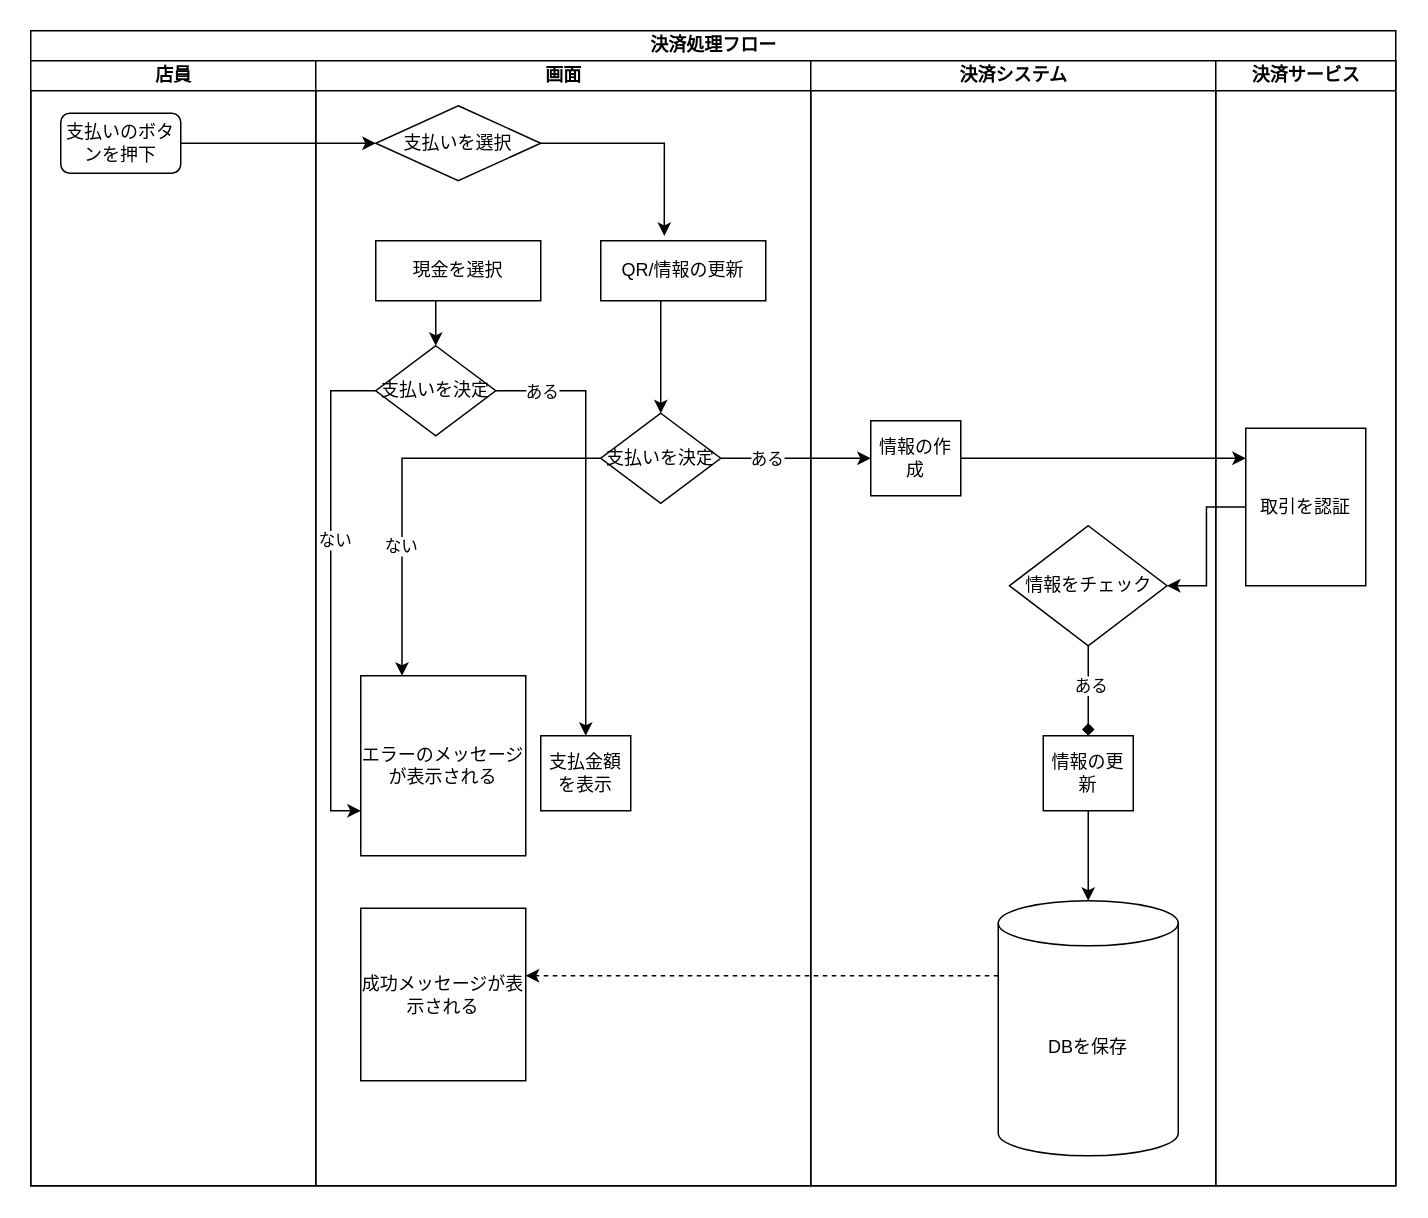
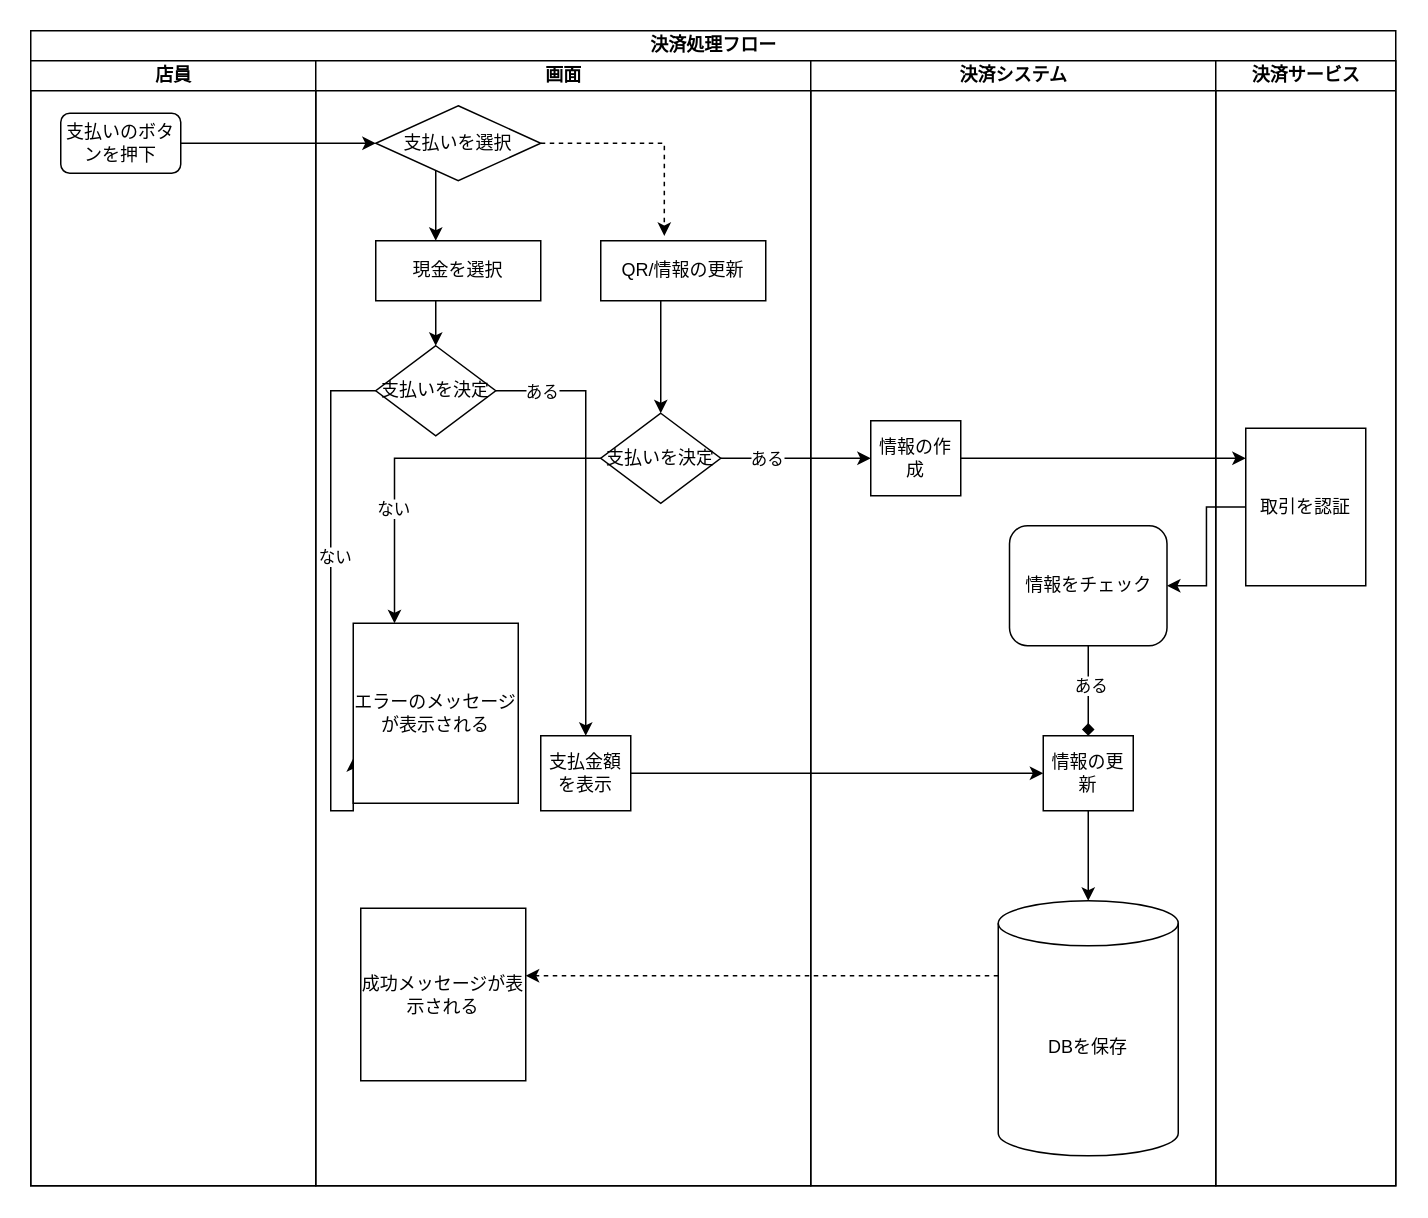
(645, 143) -> (645, 143)
none -> (436, 201)
(1088, 586) -> (1088, 586)
(443, 766) -> (436, 713)
none -> (832, 773)
